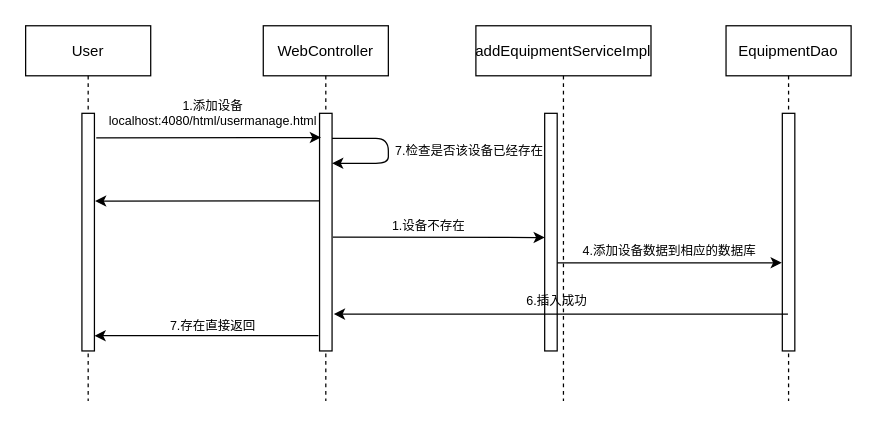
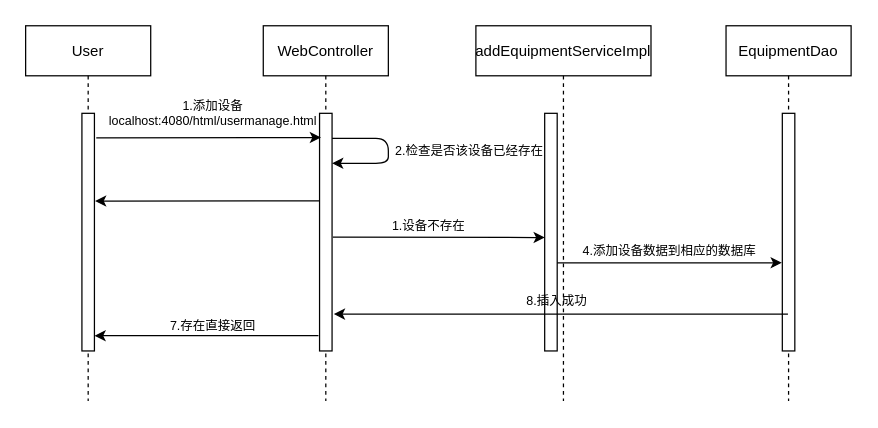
(469, 151) -> (469, 151)
(557, 301) -> (557, 301)
